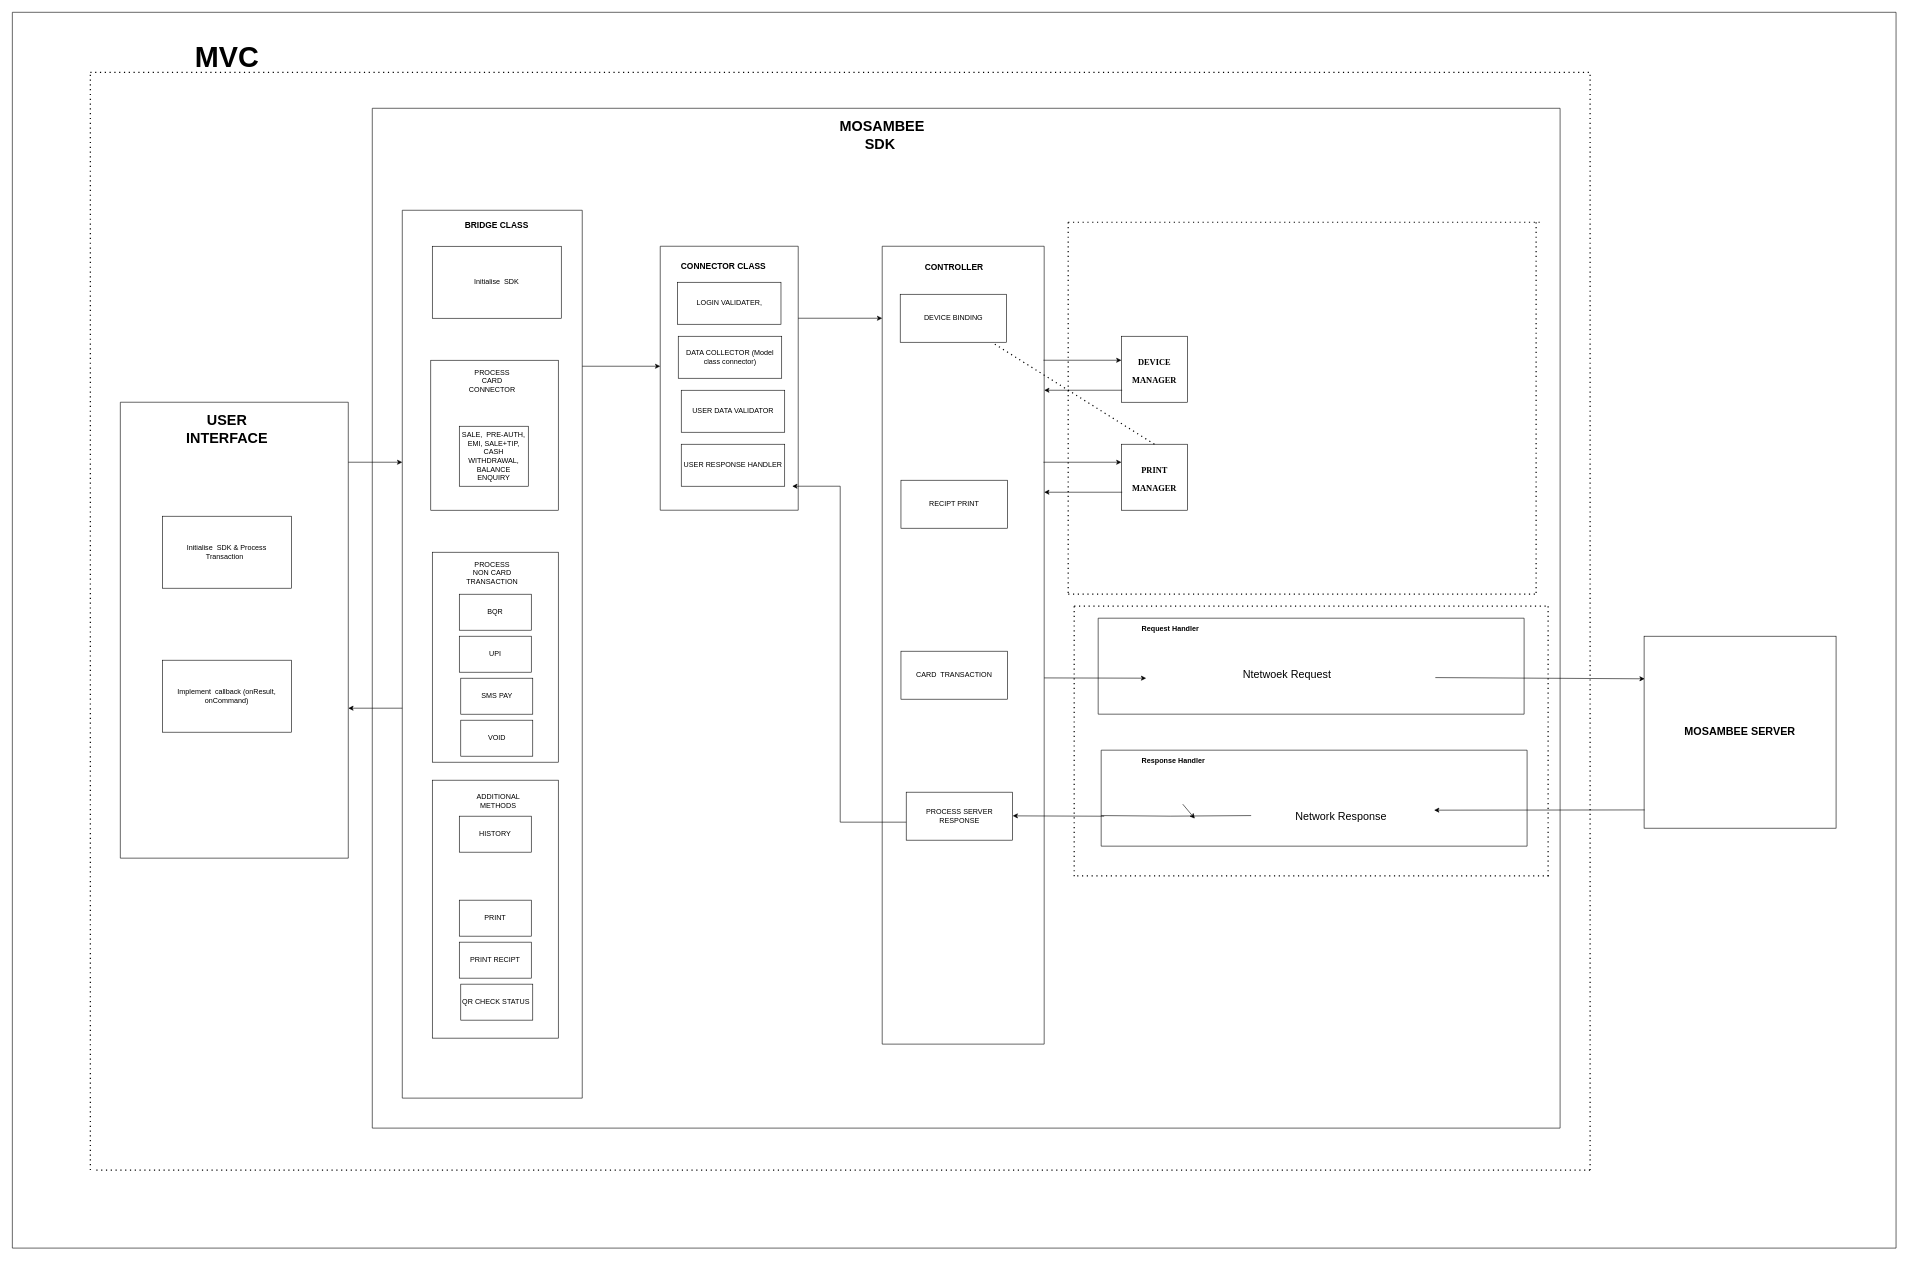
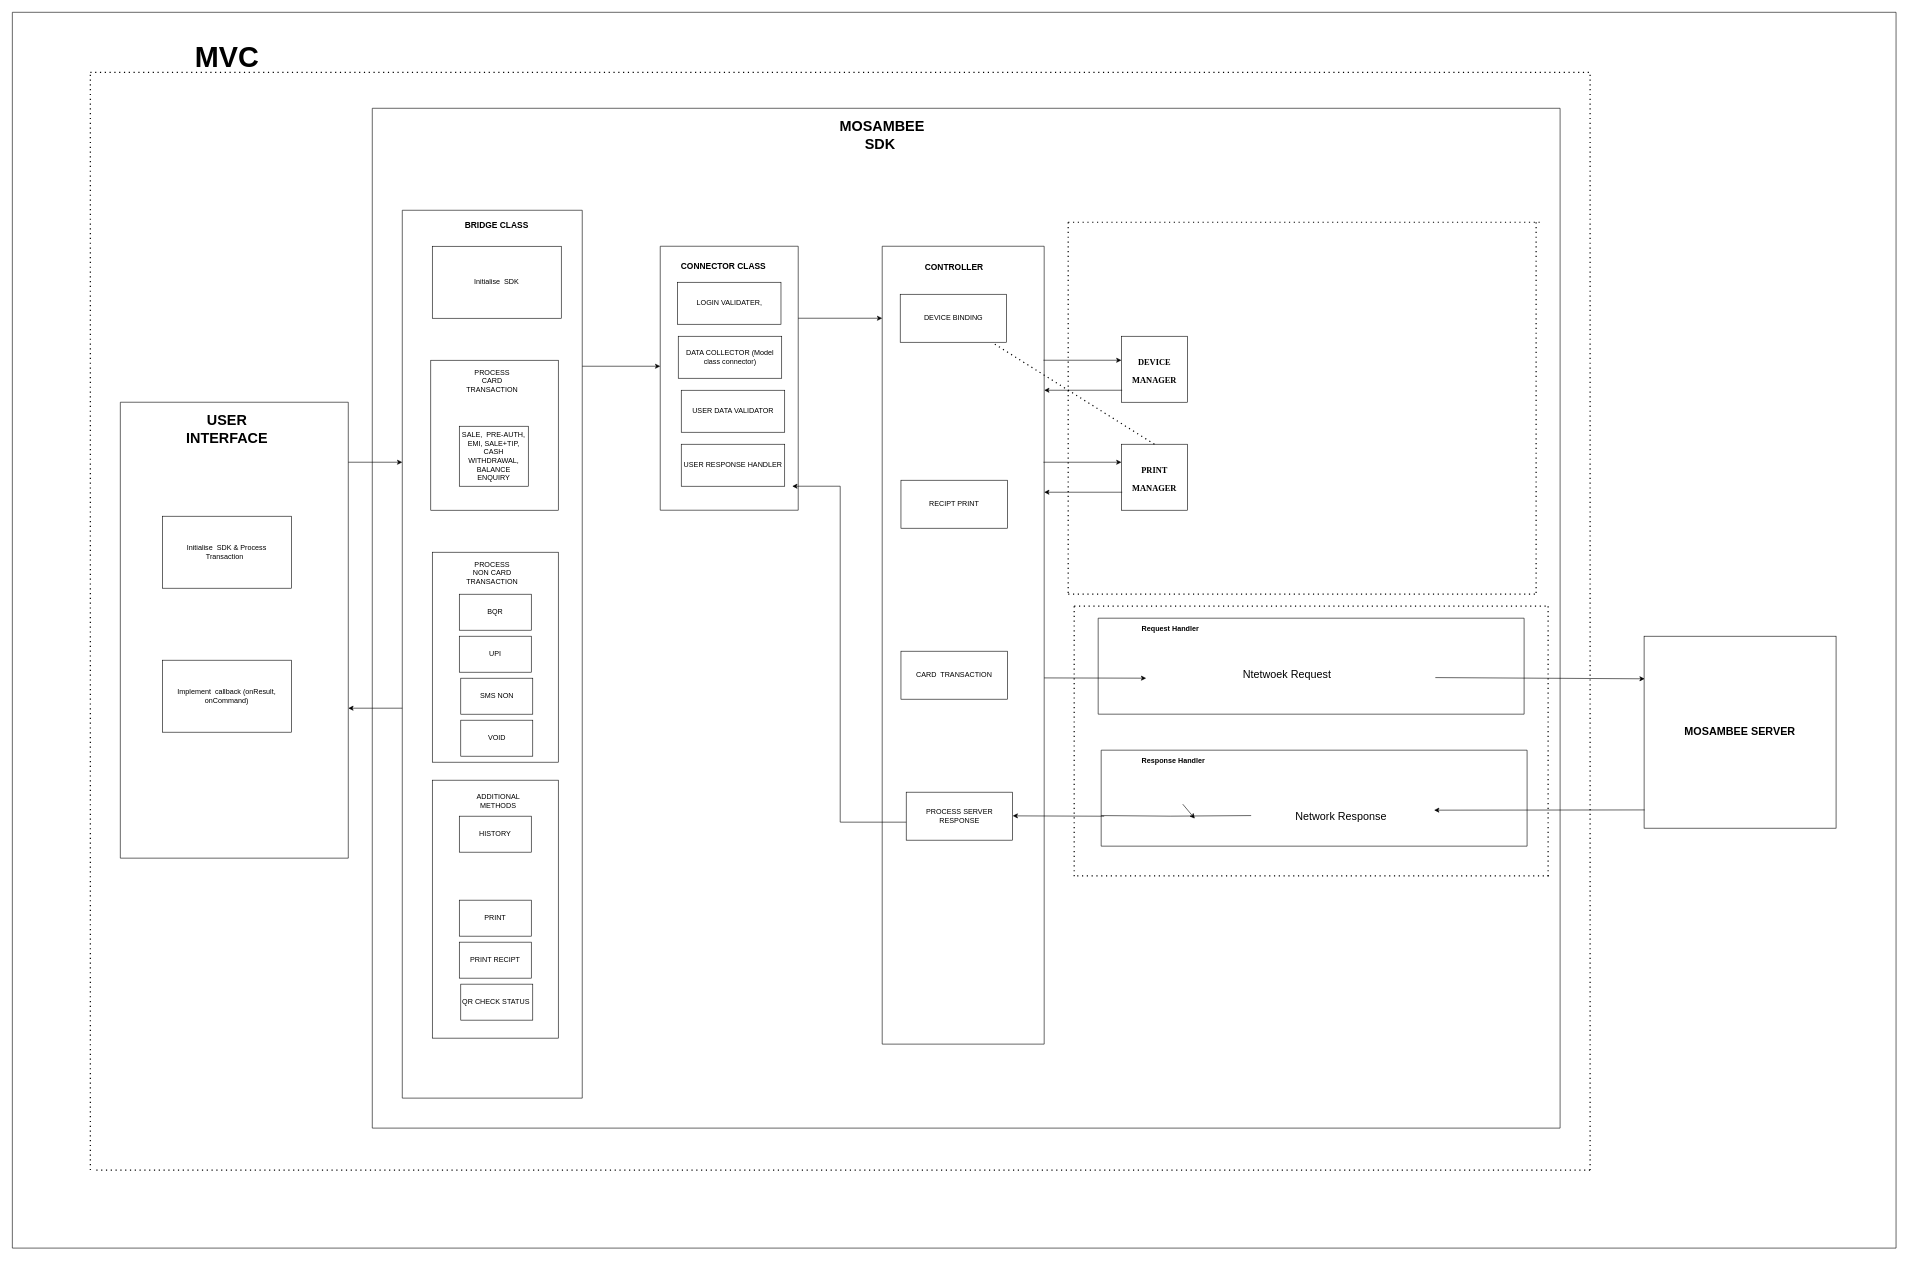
(492, 381) -> (492, 381)
(497, 696) -> (497, 696)
